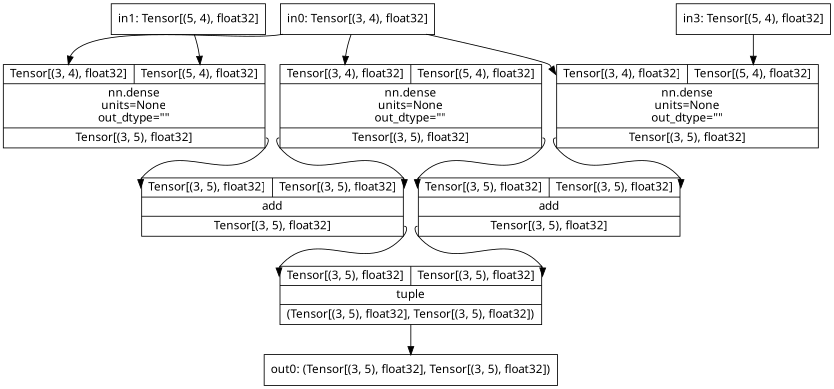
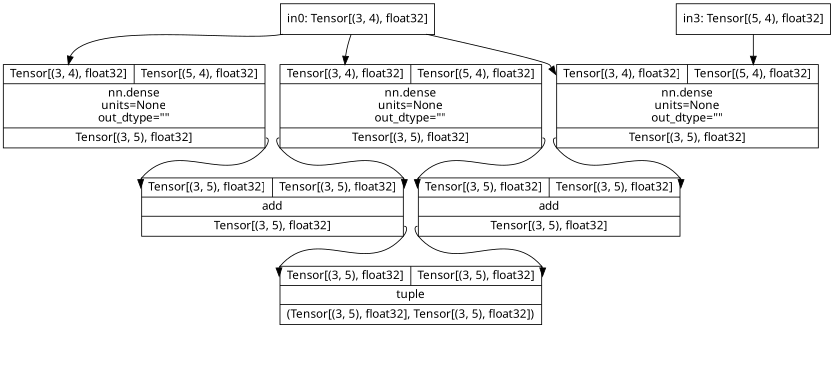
(188, 19) -> none
(411, 370) -> none
